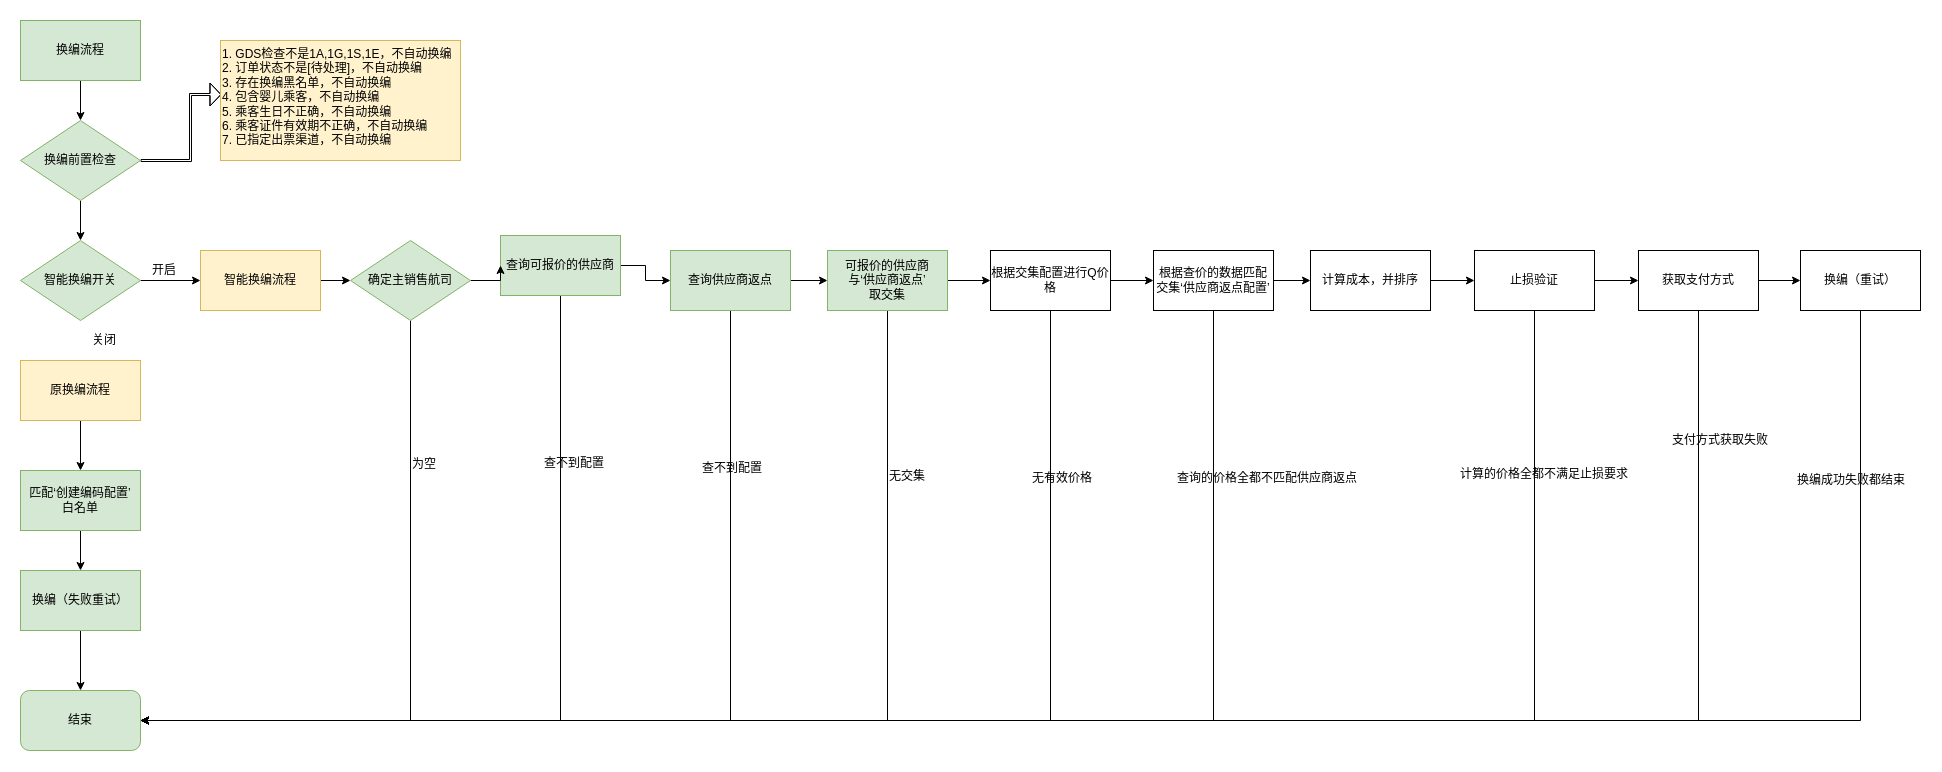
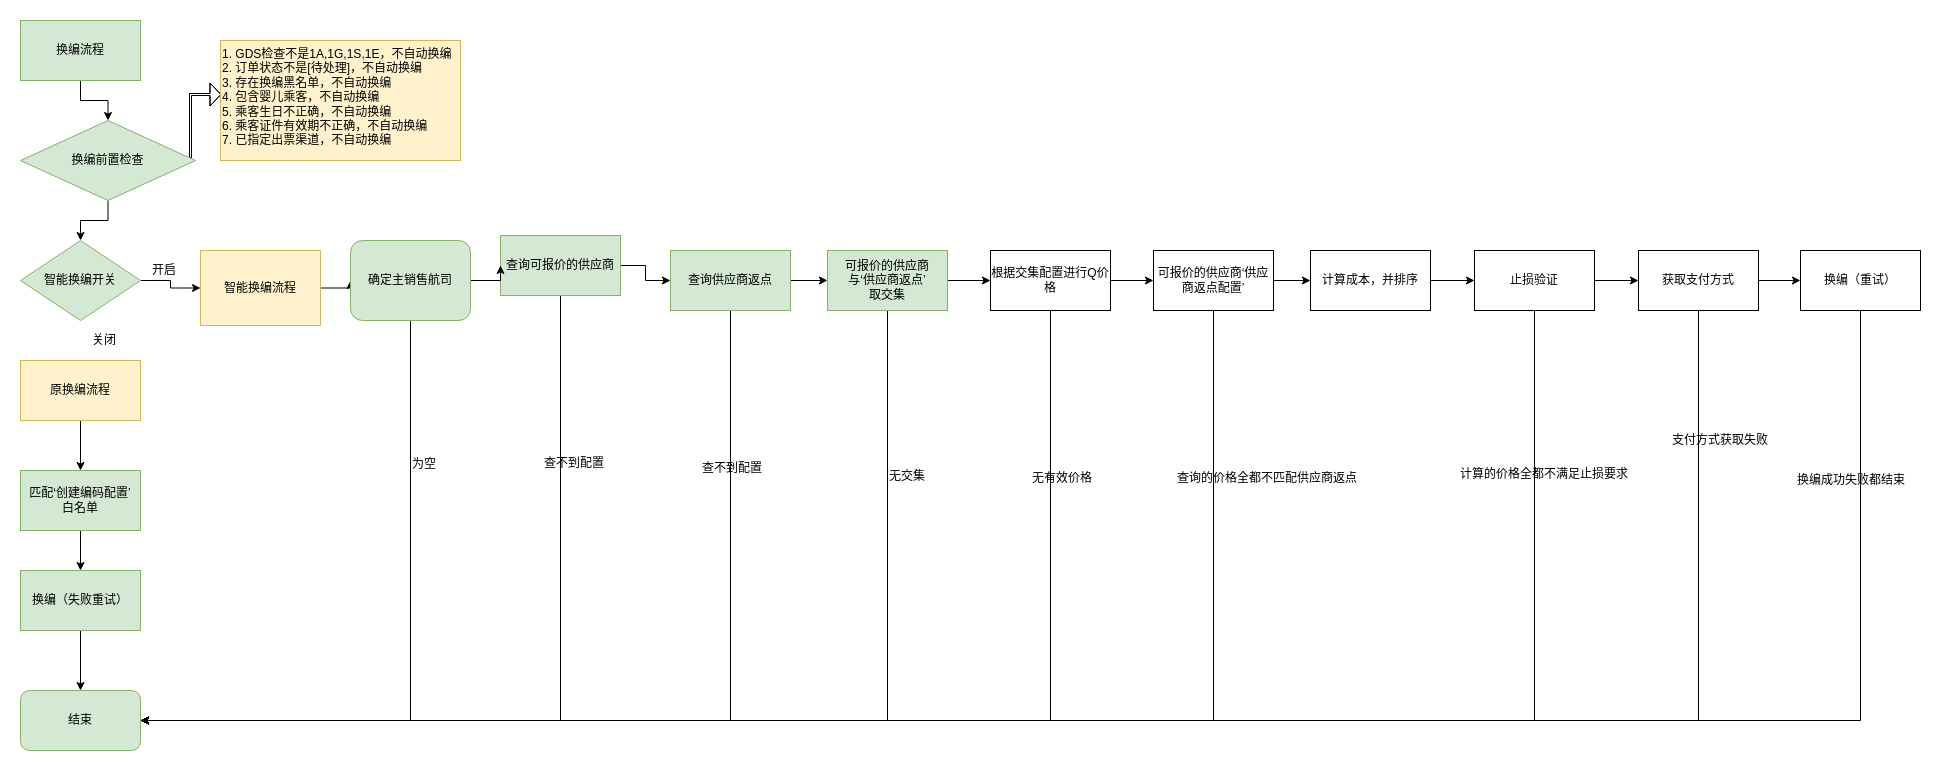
(81, 161) -> (108, 161)
(261, 281) -> (261, 288)
(411, 281) -> (411, 281)
(1214, 281) -> (1214, 281)
